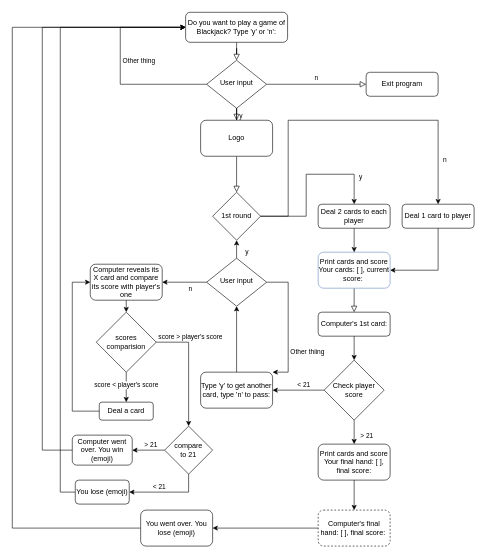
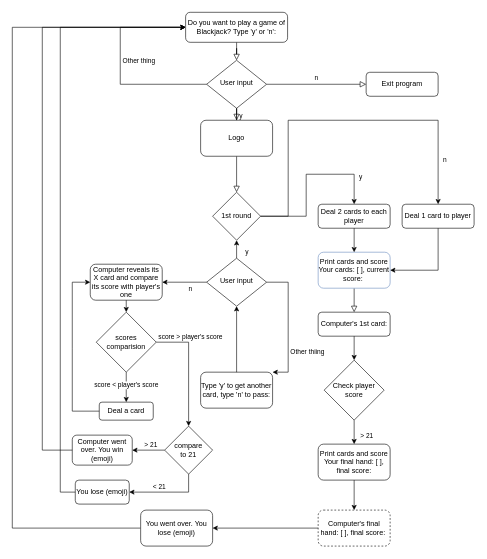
(278, 390) -> none
